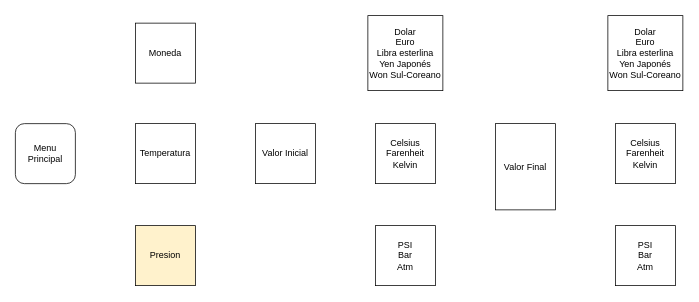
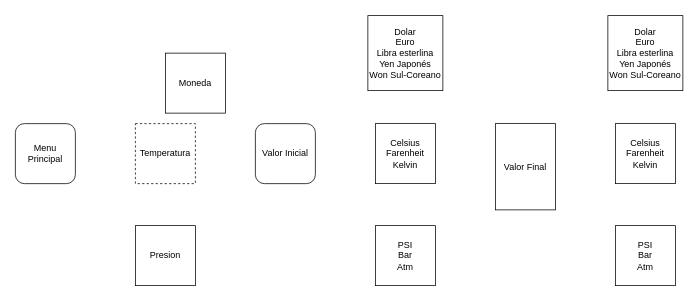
(165, 53) -> (195, 83)
(165, 153) -> (165, 153)
(285, 153) -> (285, 153)
(165, 255) -> (165, 255)
